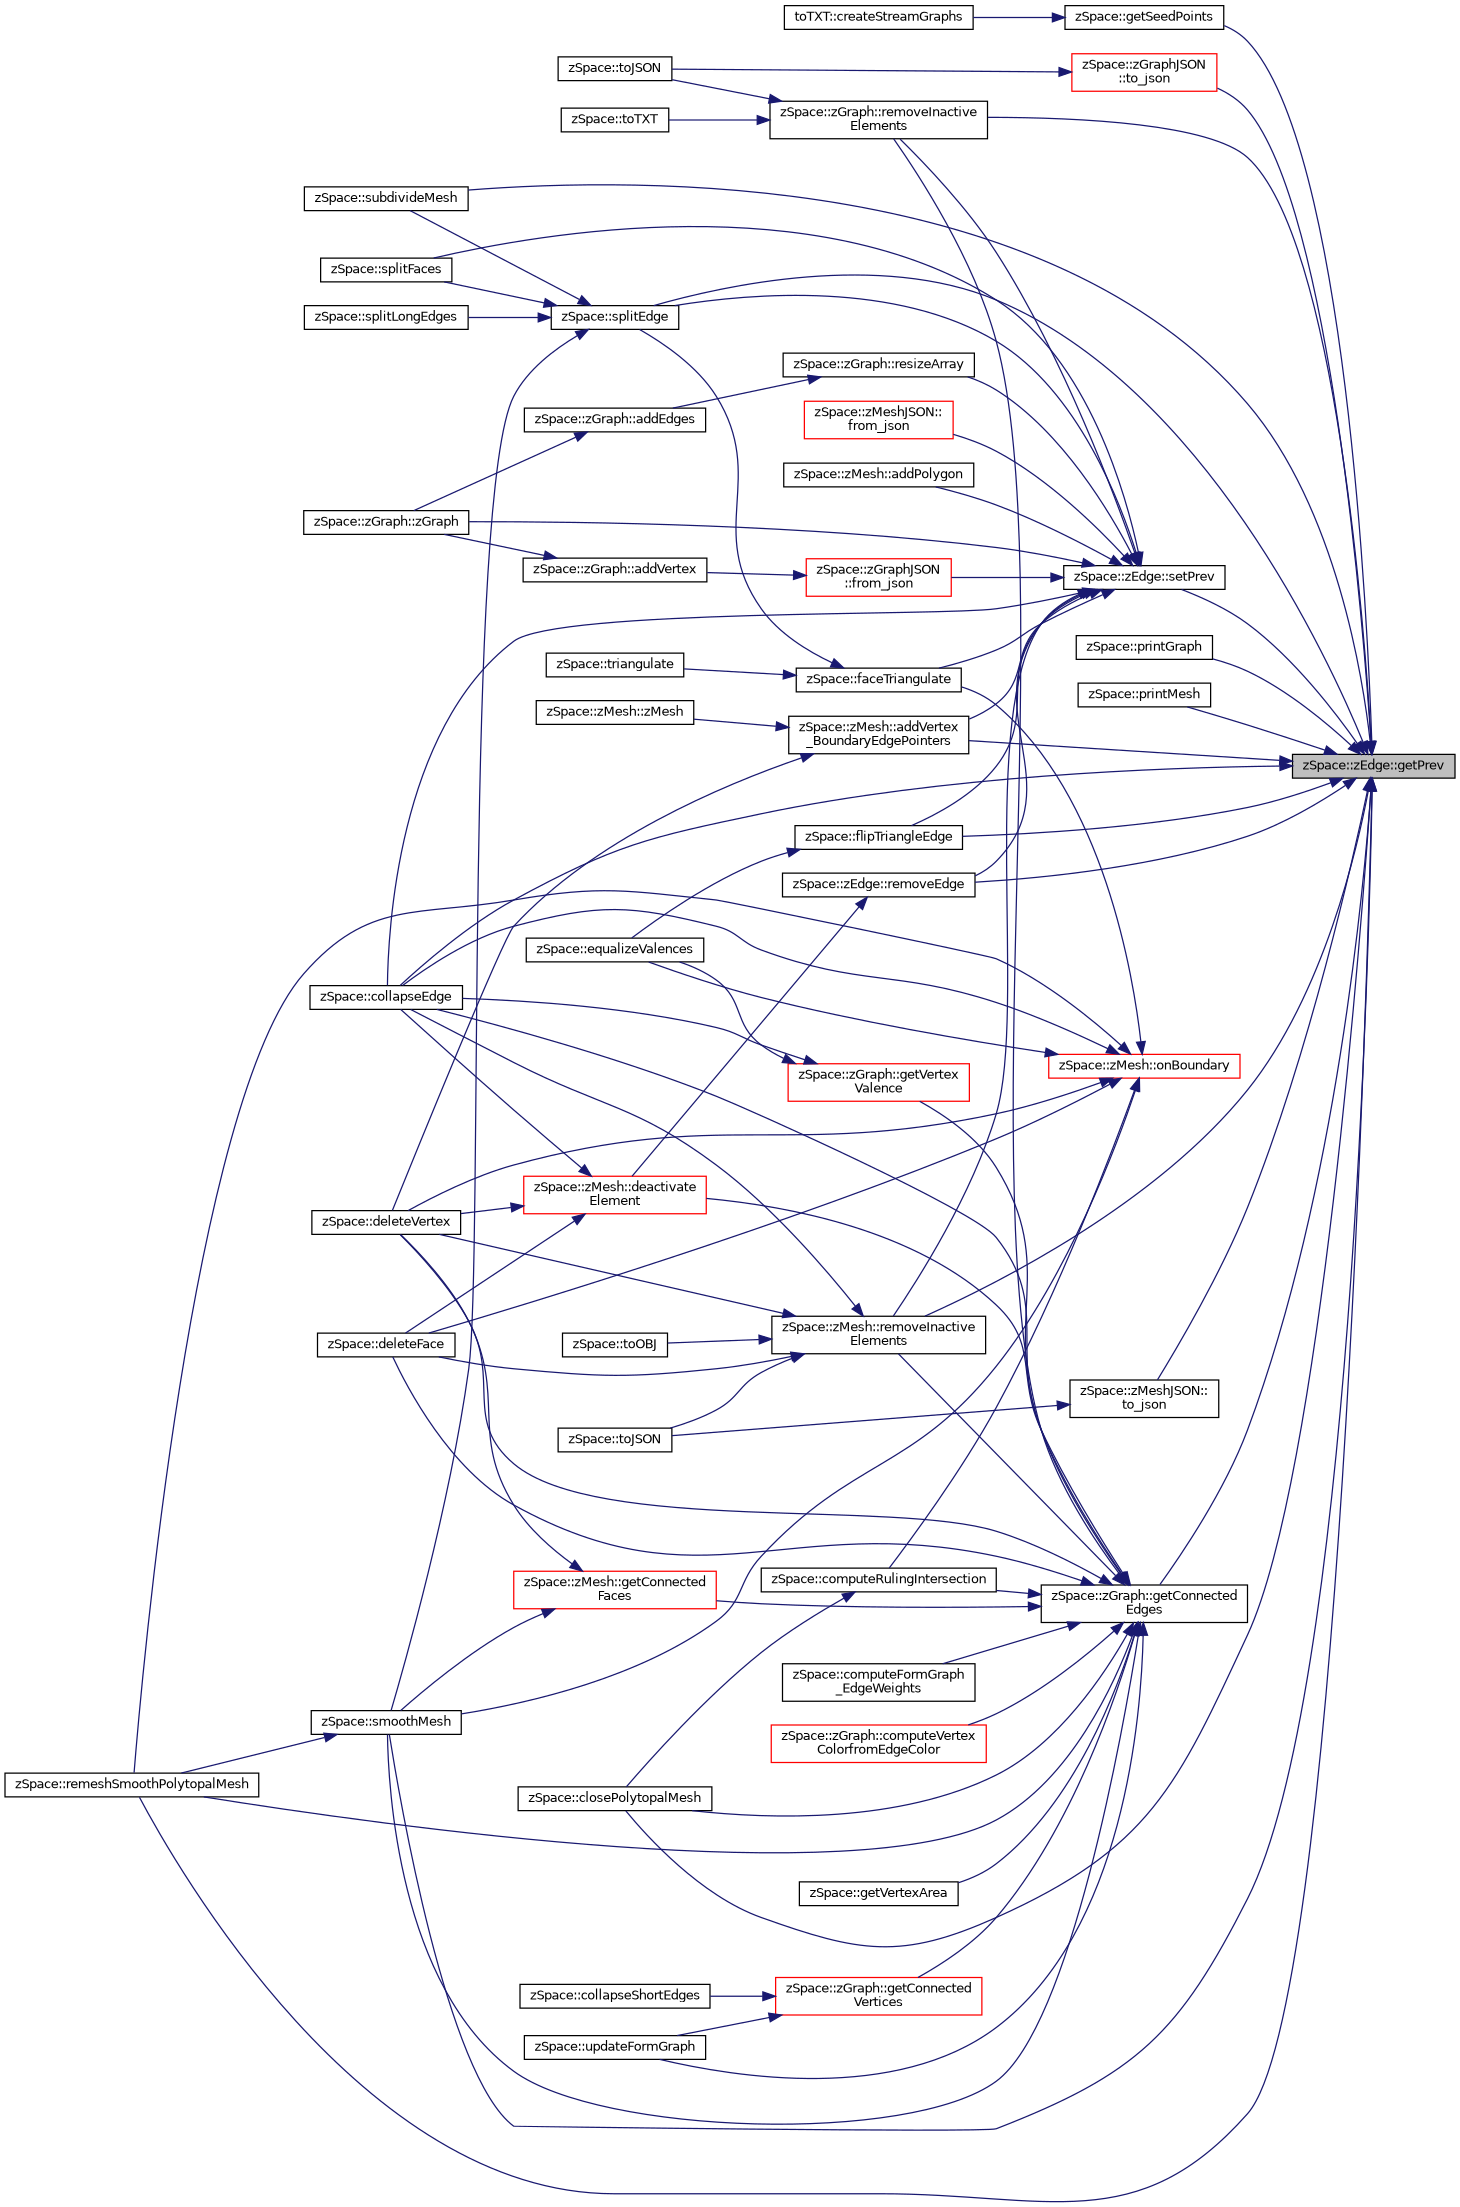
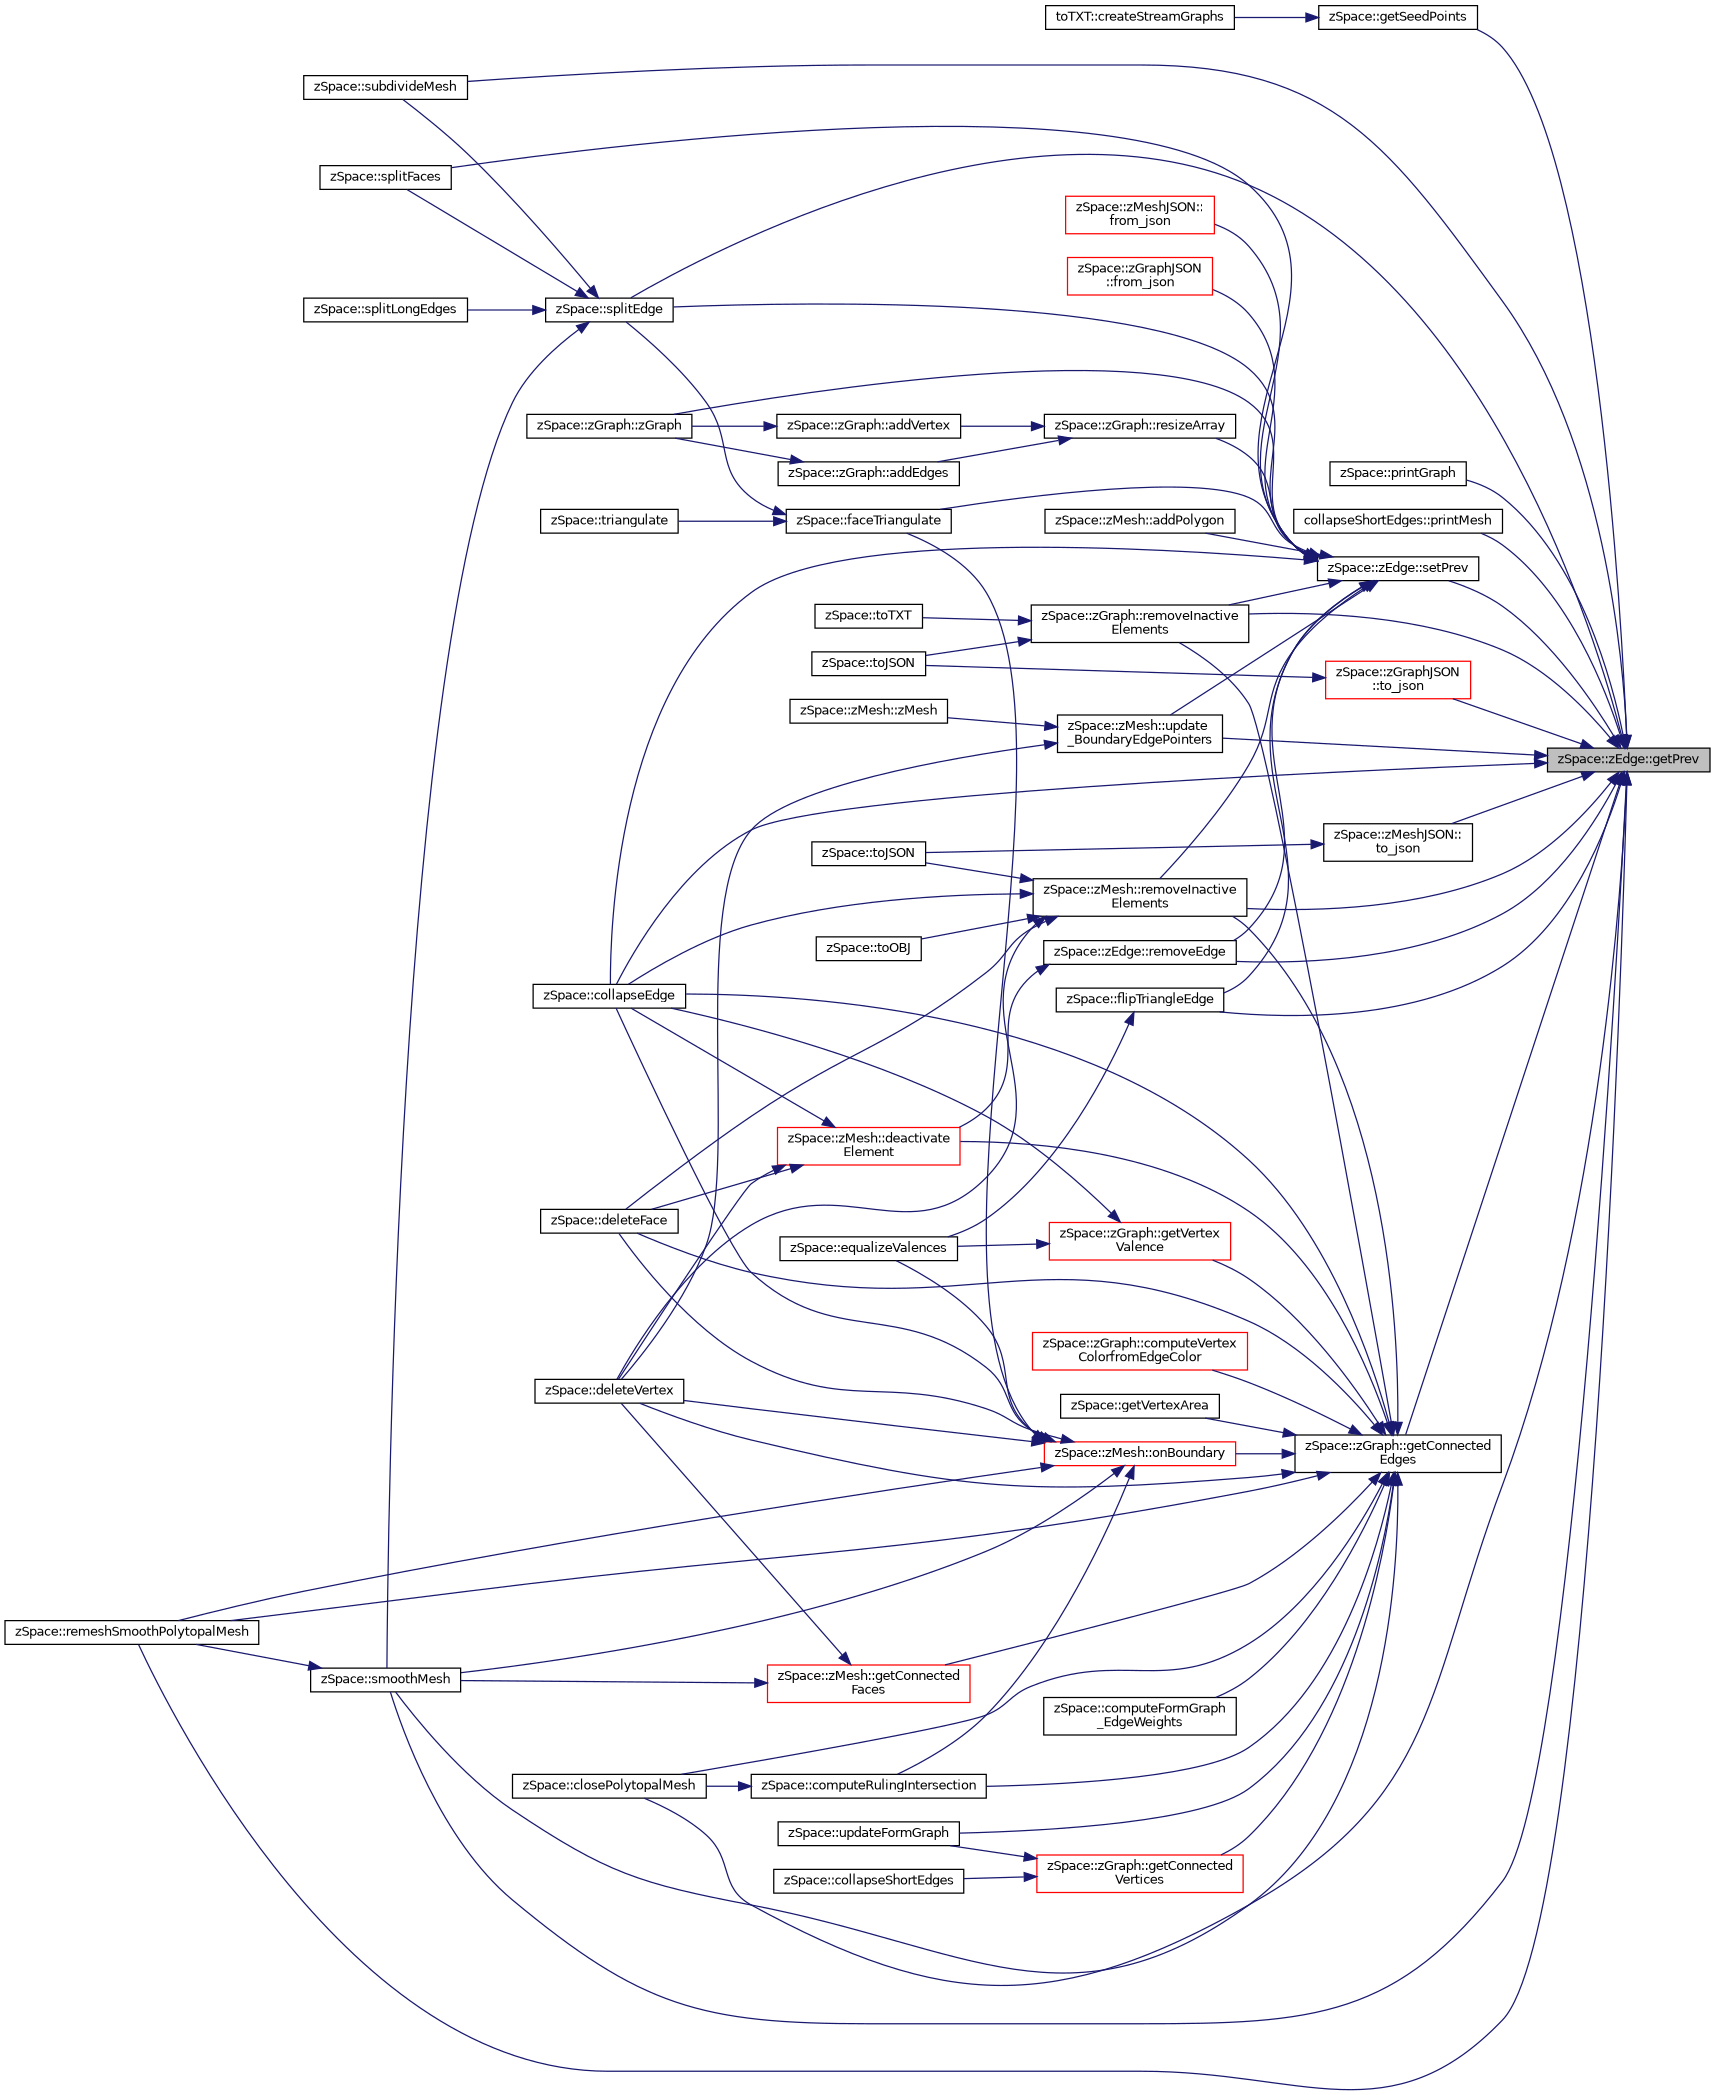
(752, 574) -> (996, 426)
(1144, 695) -> (1398, 521)
(879, 735) -> (1140, 734)
none -> (1259, 1454)
